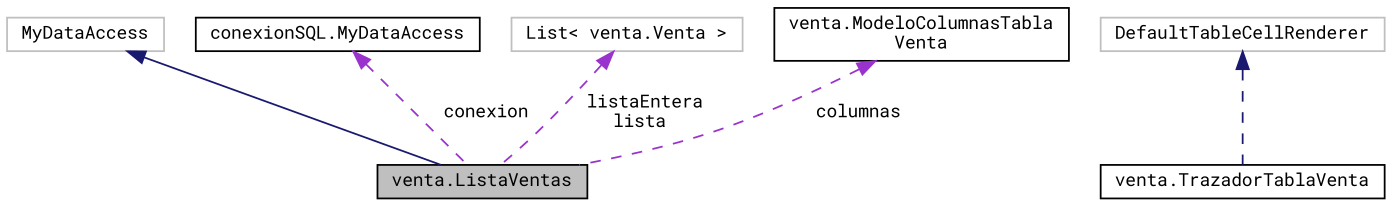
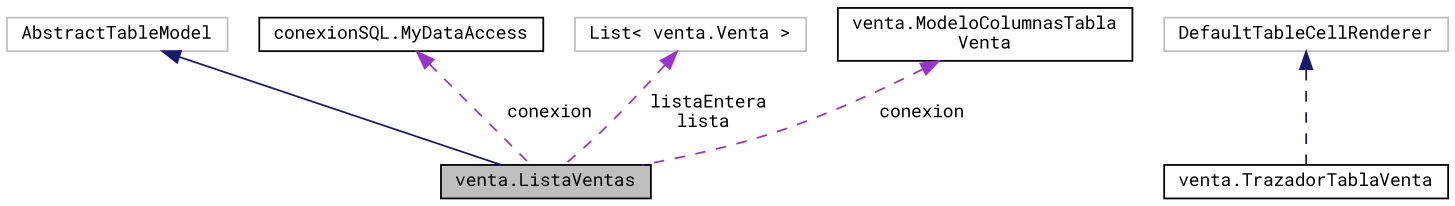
(86, 34) -> (117, 34)
(854, 113) -> (917, 113)
